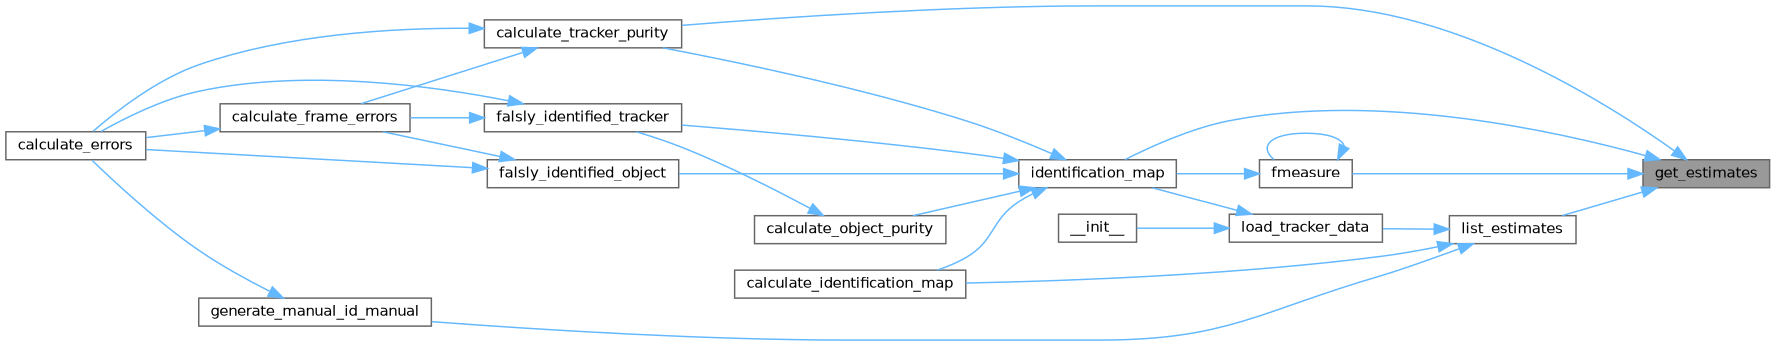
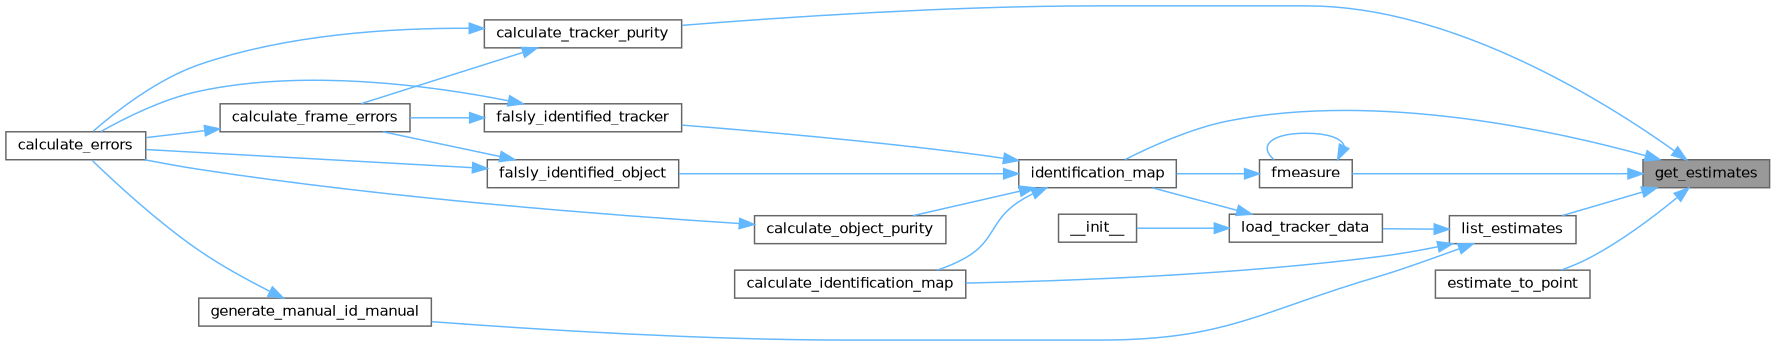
(860, 91) -> none
(721, 164) -> (441, 199)
none -> (1513, 284)
